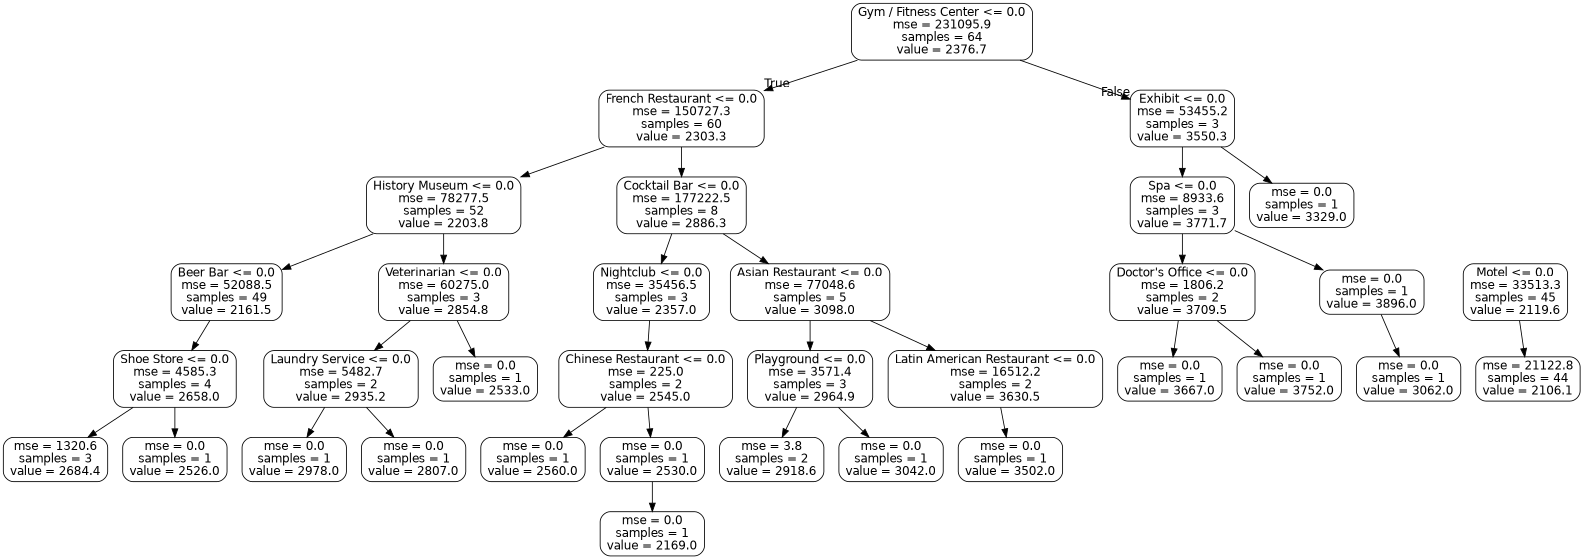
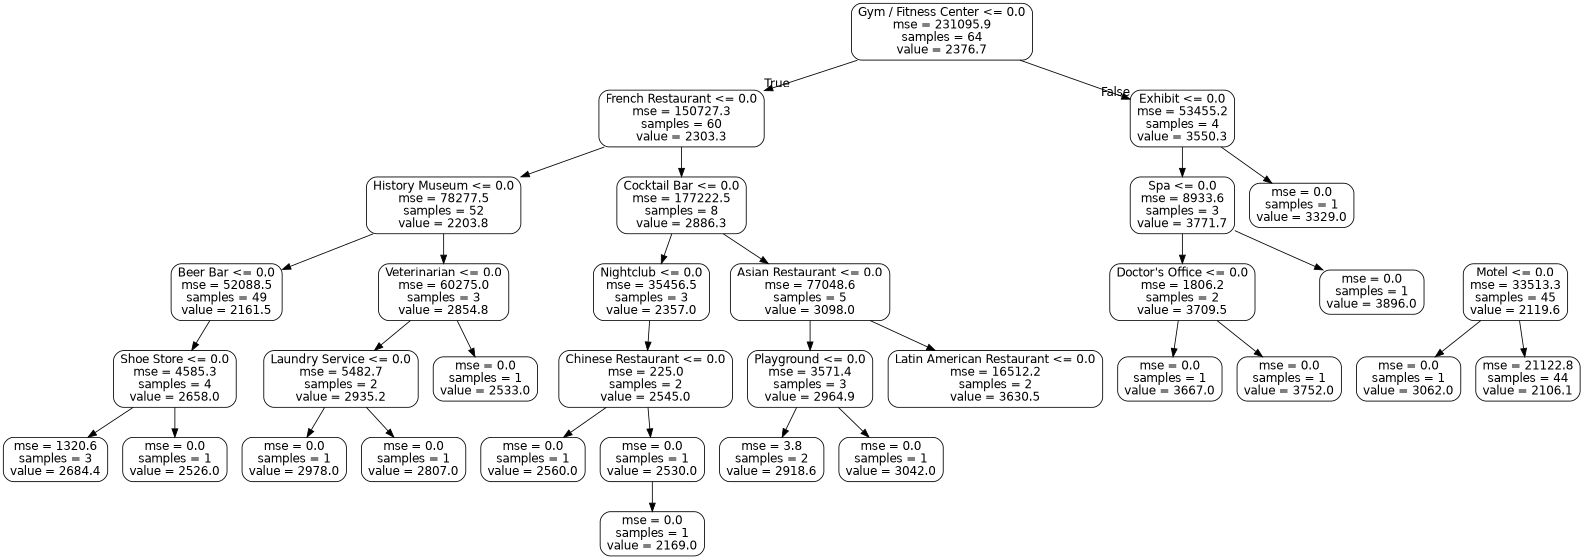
(1182, 119) -> (1182, 119)
(1389, 332) -> (1461, 336)
(1010, 460) -> none
